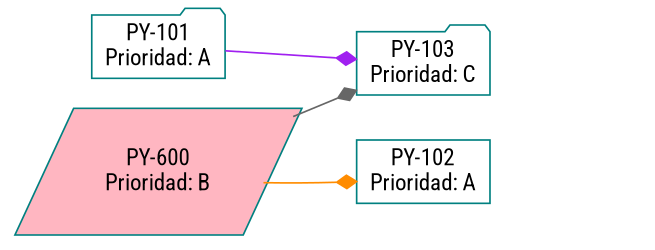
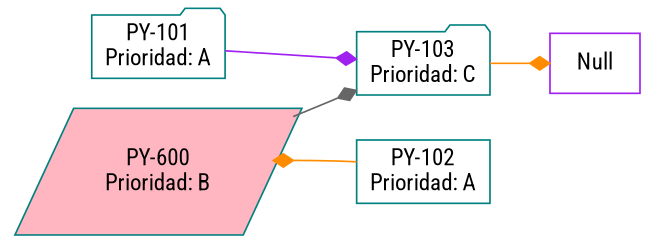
none -> (595, 63)
(300, 183) -> (325, 161)
